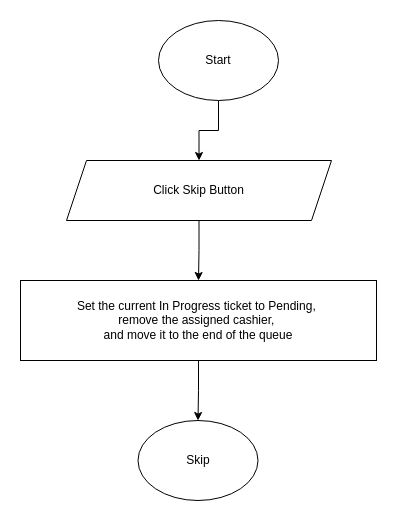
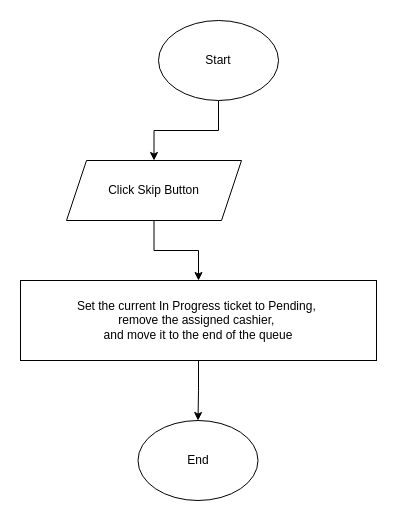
(199, 191) -> (154, 191)
(199, 461) -> (199, 461)
